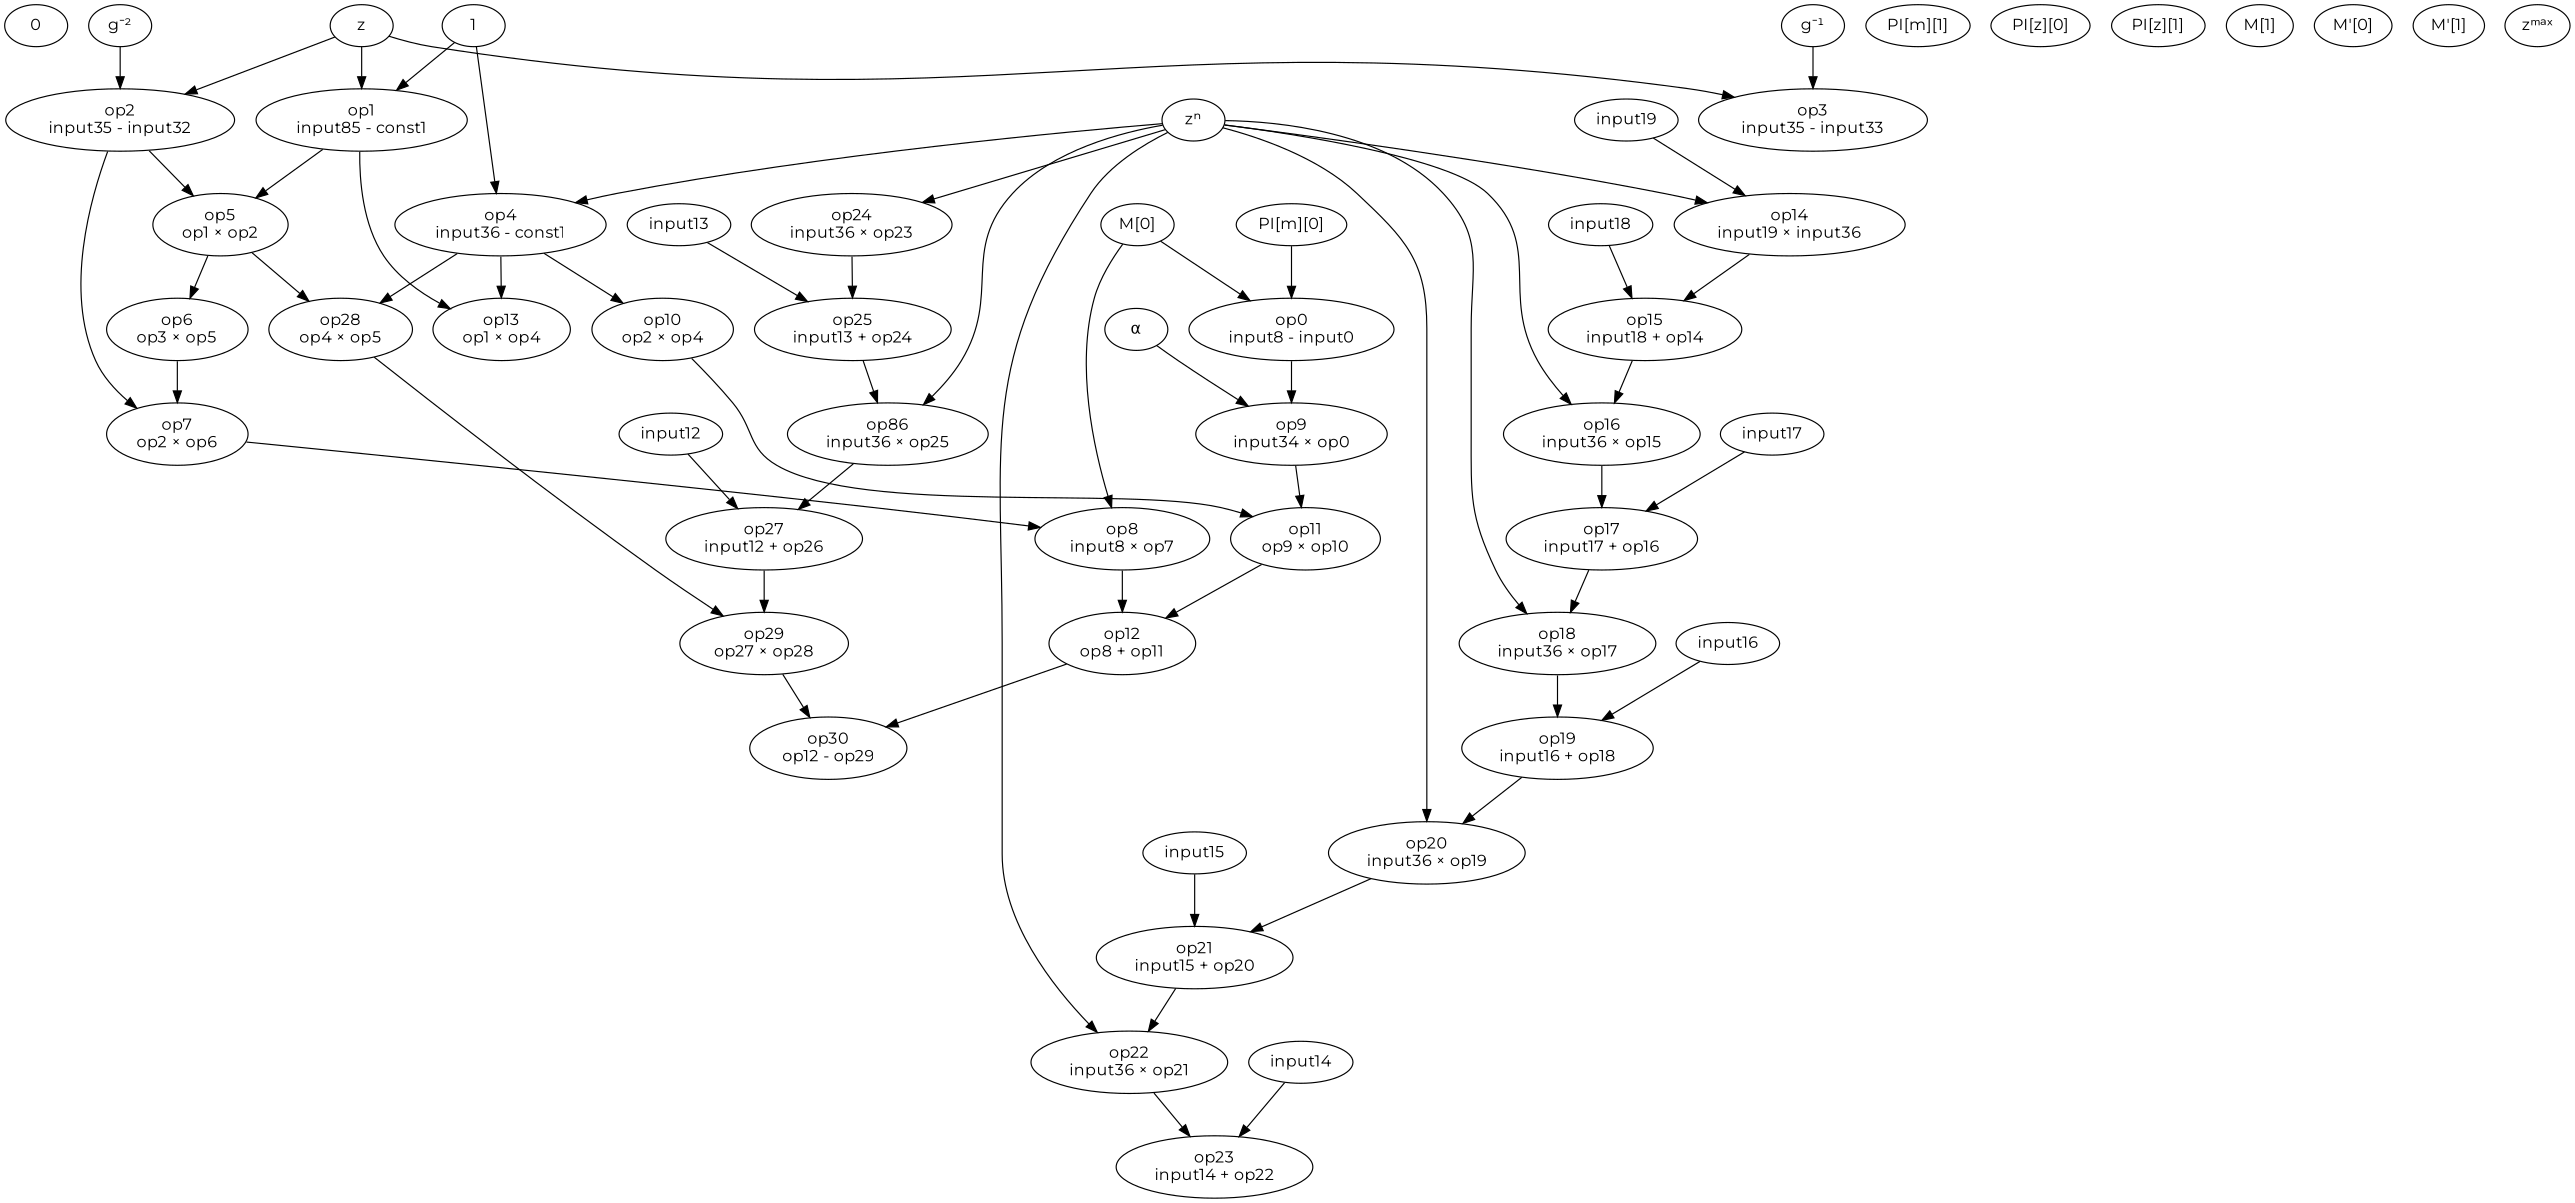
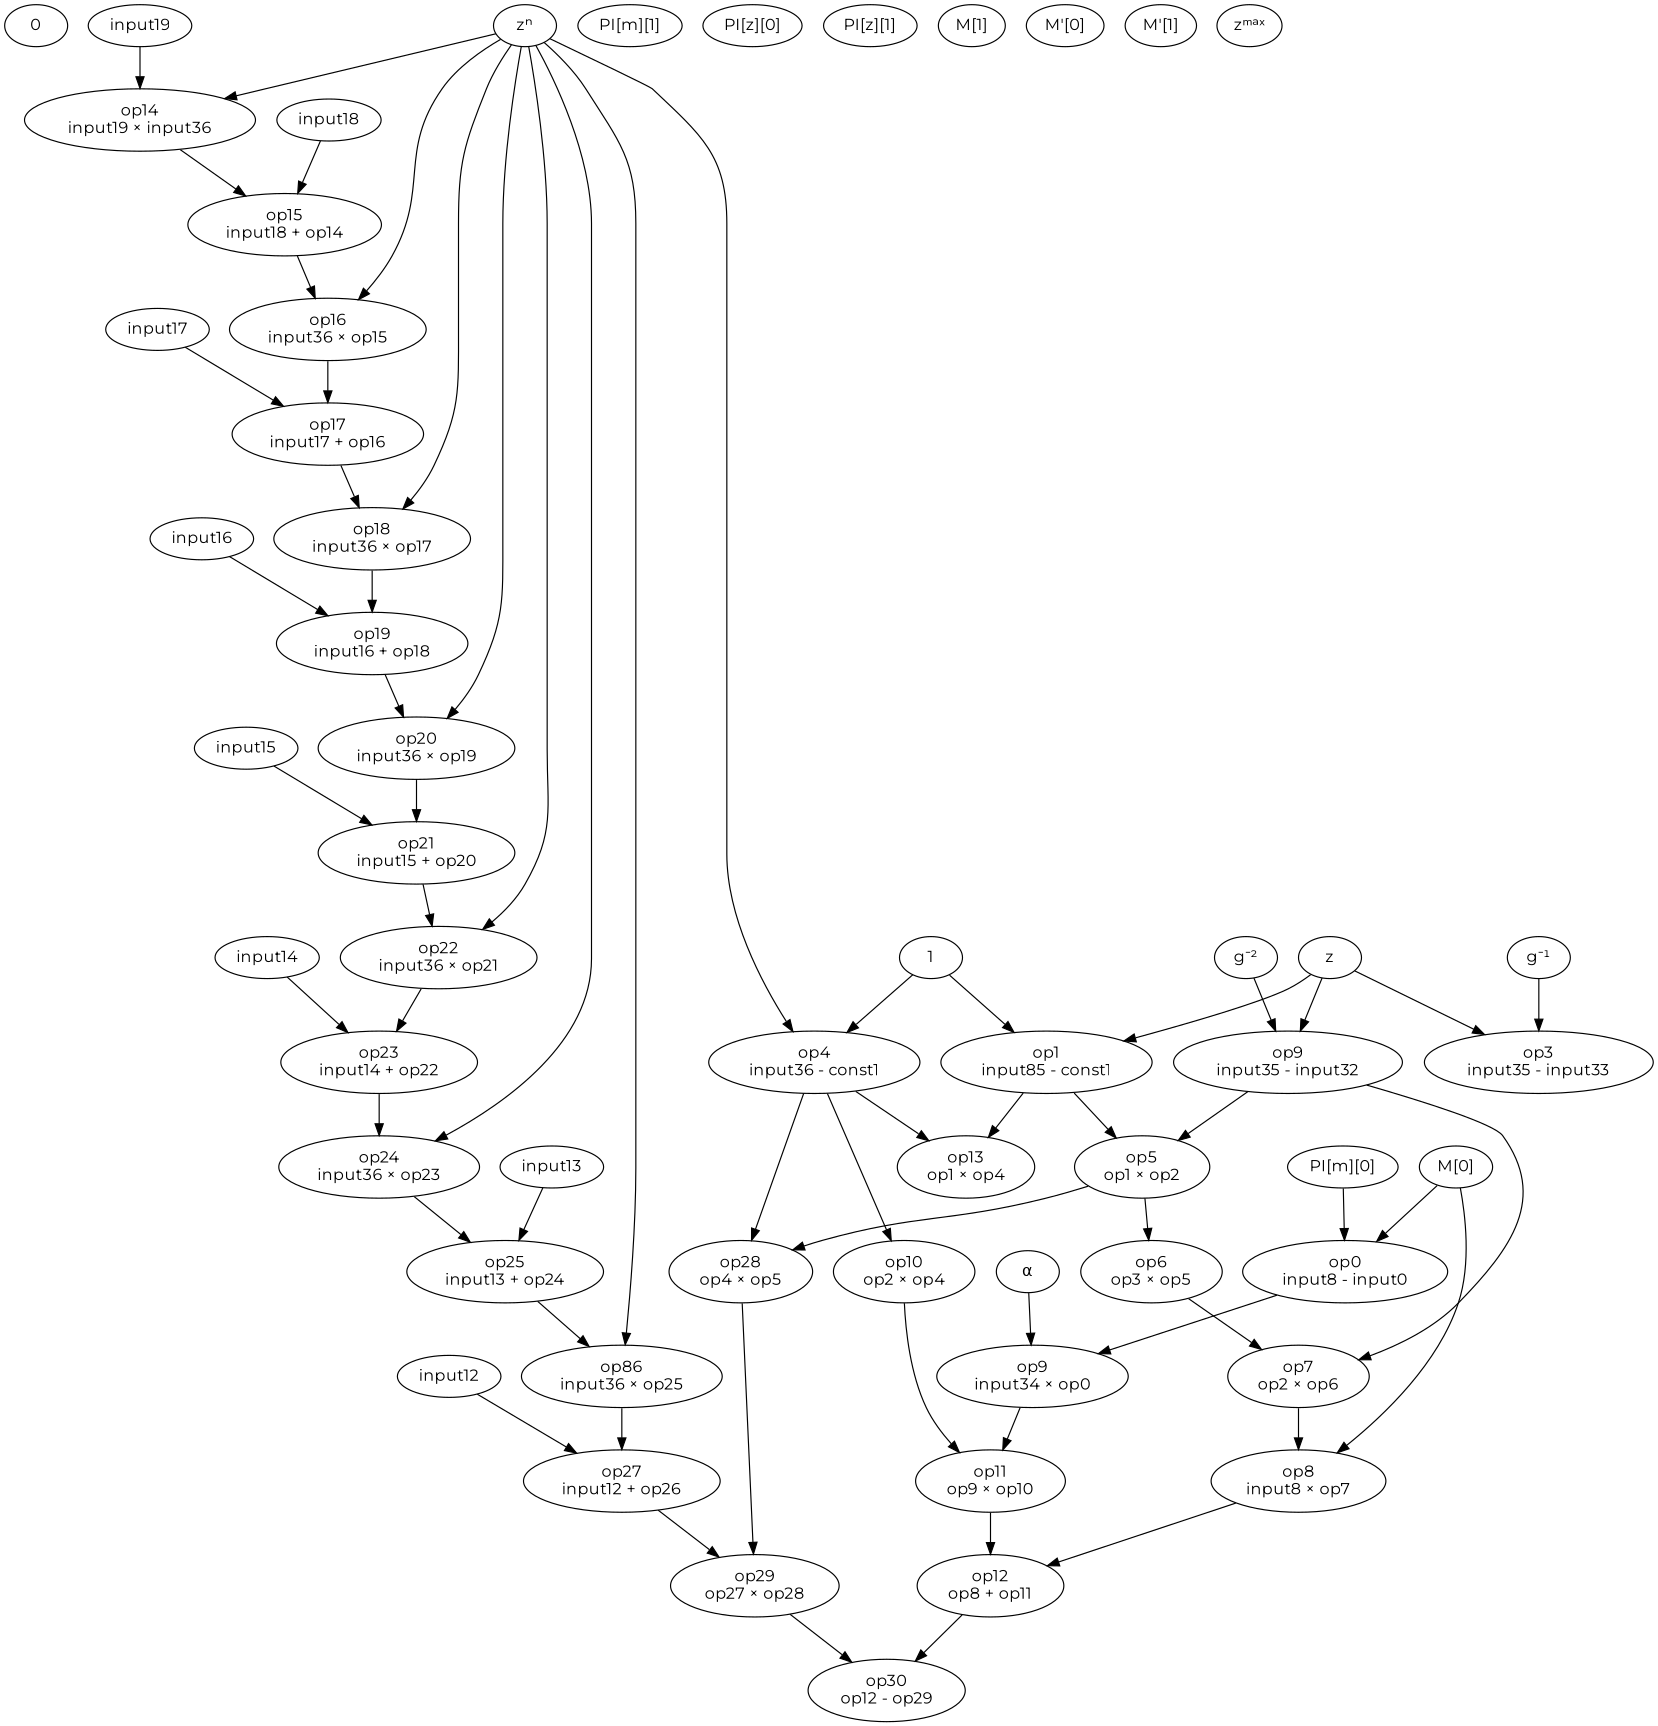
(120, 120) -> (1288, 1062)
none -> (379, 1109)
